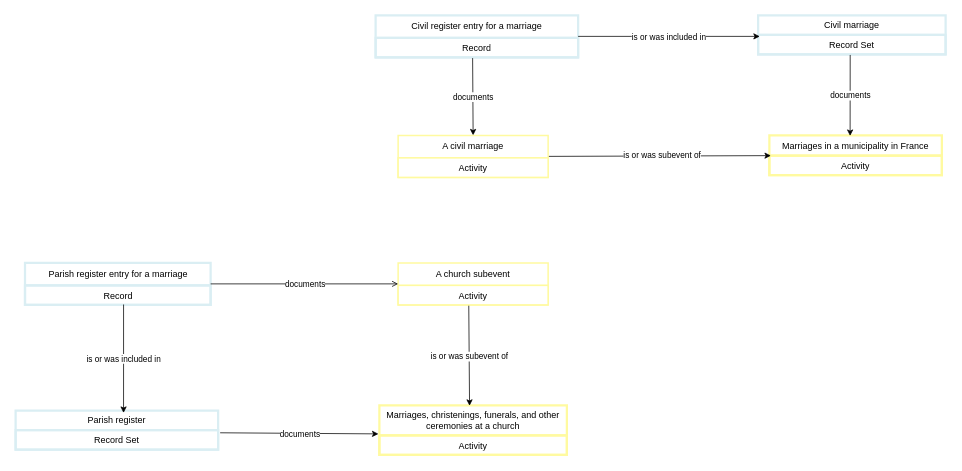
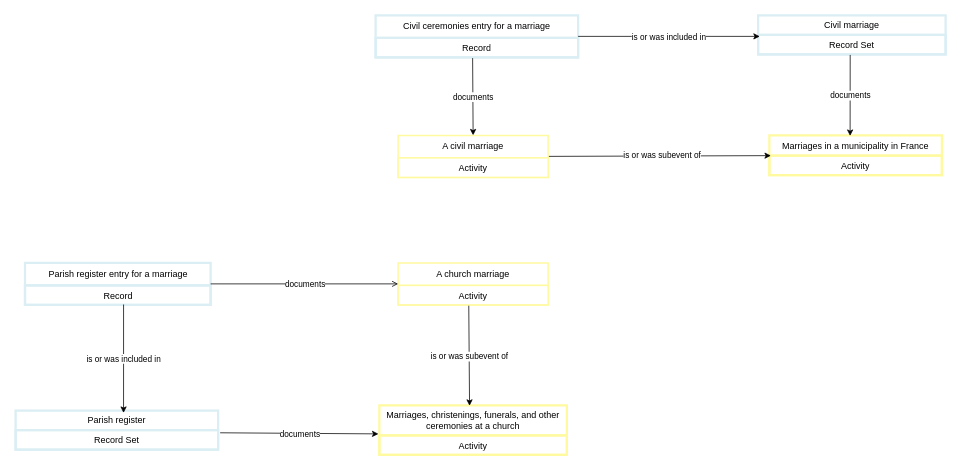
(477, 27) -> (477, 27)
(473, 274) -> (473, 274)
